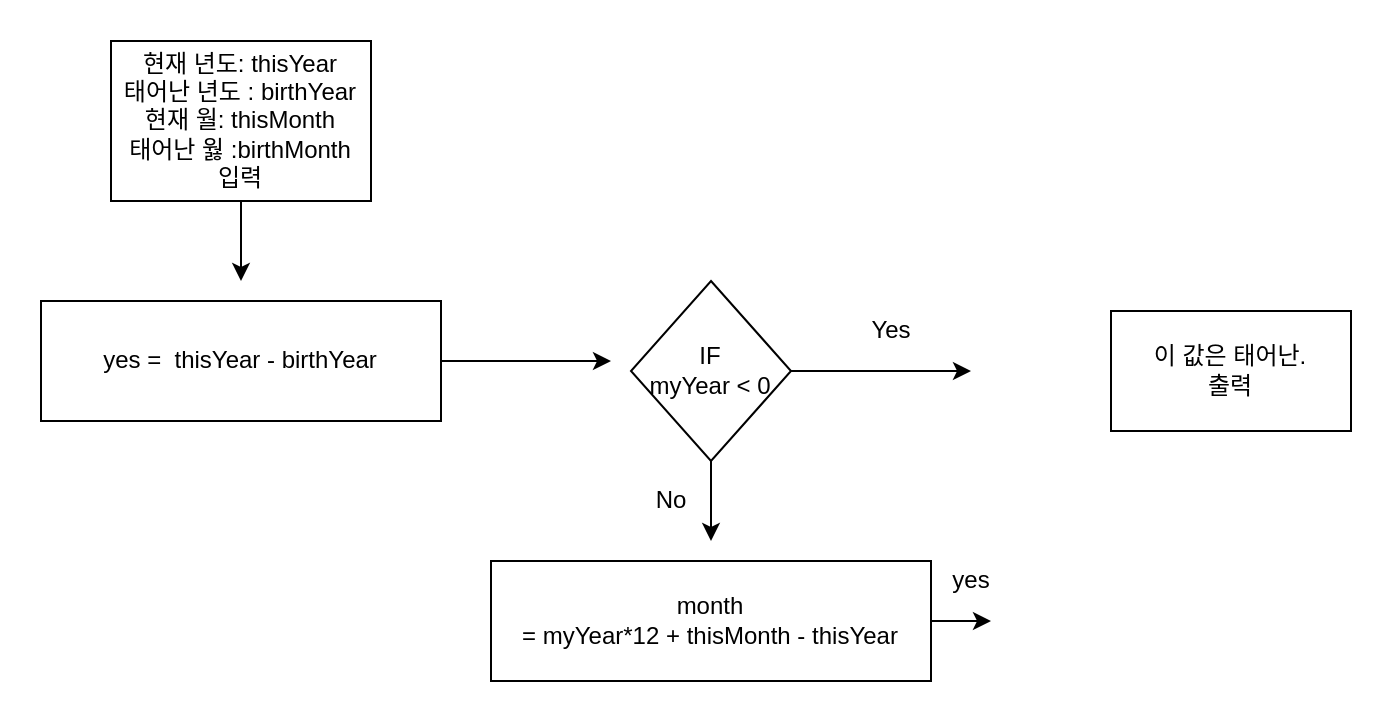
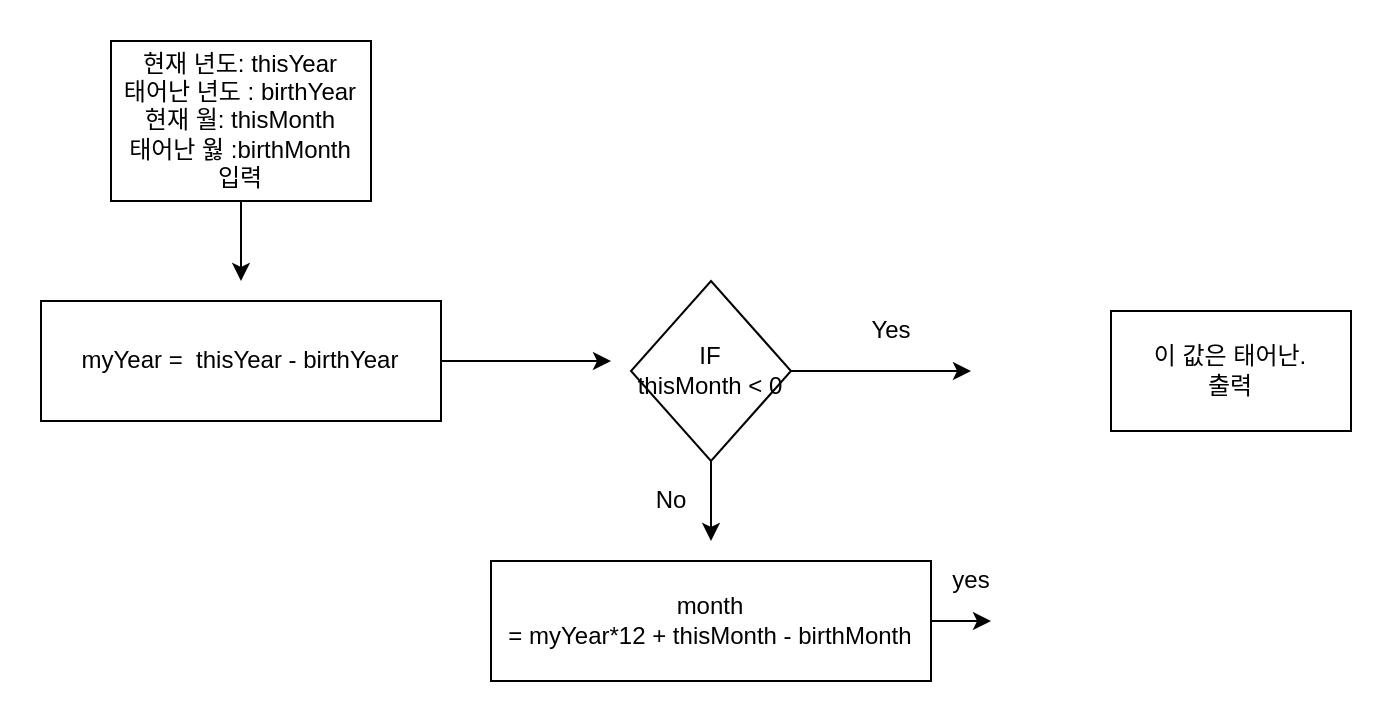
(241, 361) -> (241, 361)
(711, 371) -> (711, 371)
(711, 621) -> (711, 621)
